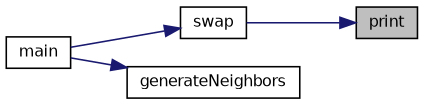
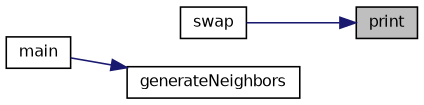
(118, 39) -> none
